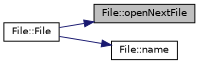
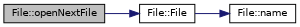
(72, 25) -> (117, 14)
